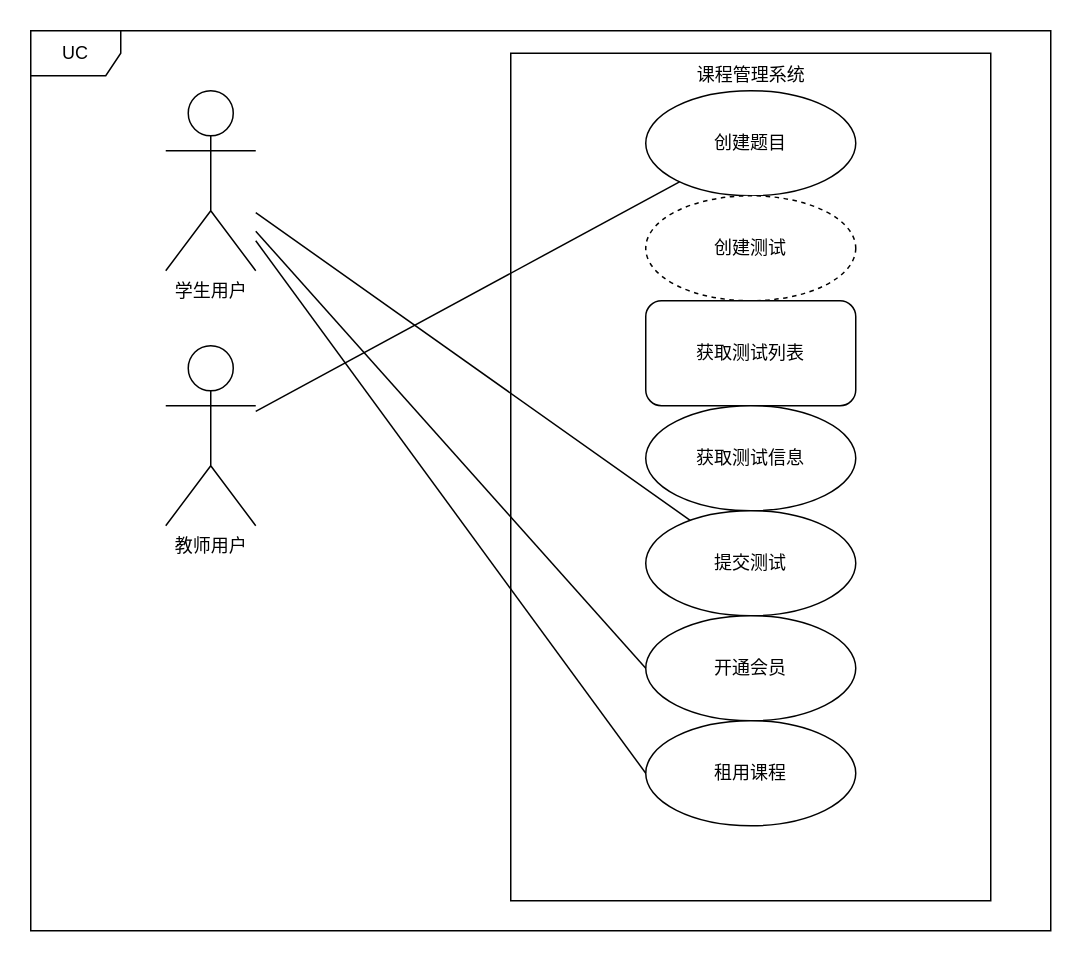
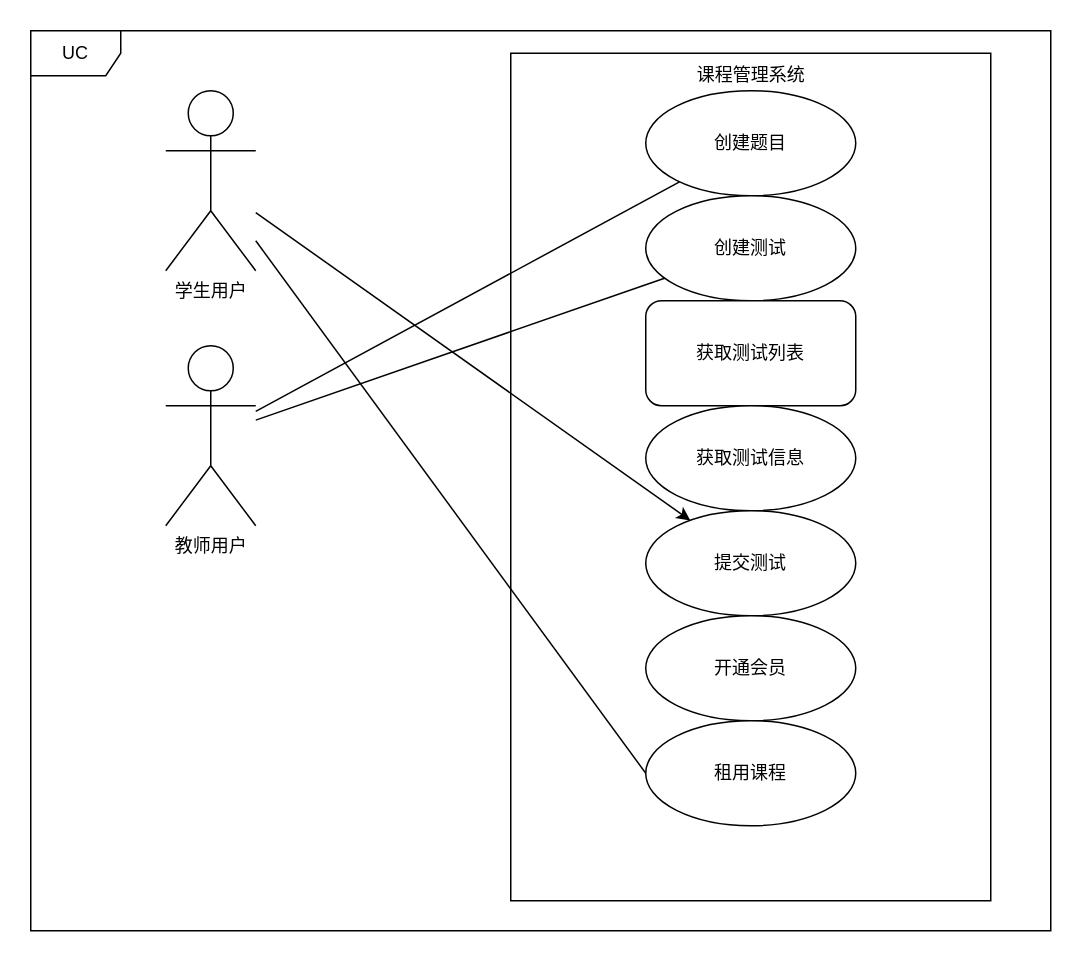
(751, 248) -> (751, 248)
none -> (460, 349)
(450, 449) -> none
(684, 516) -> (681, 514)
